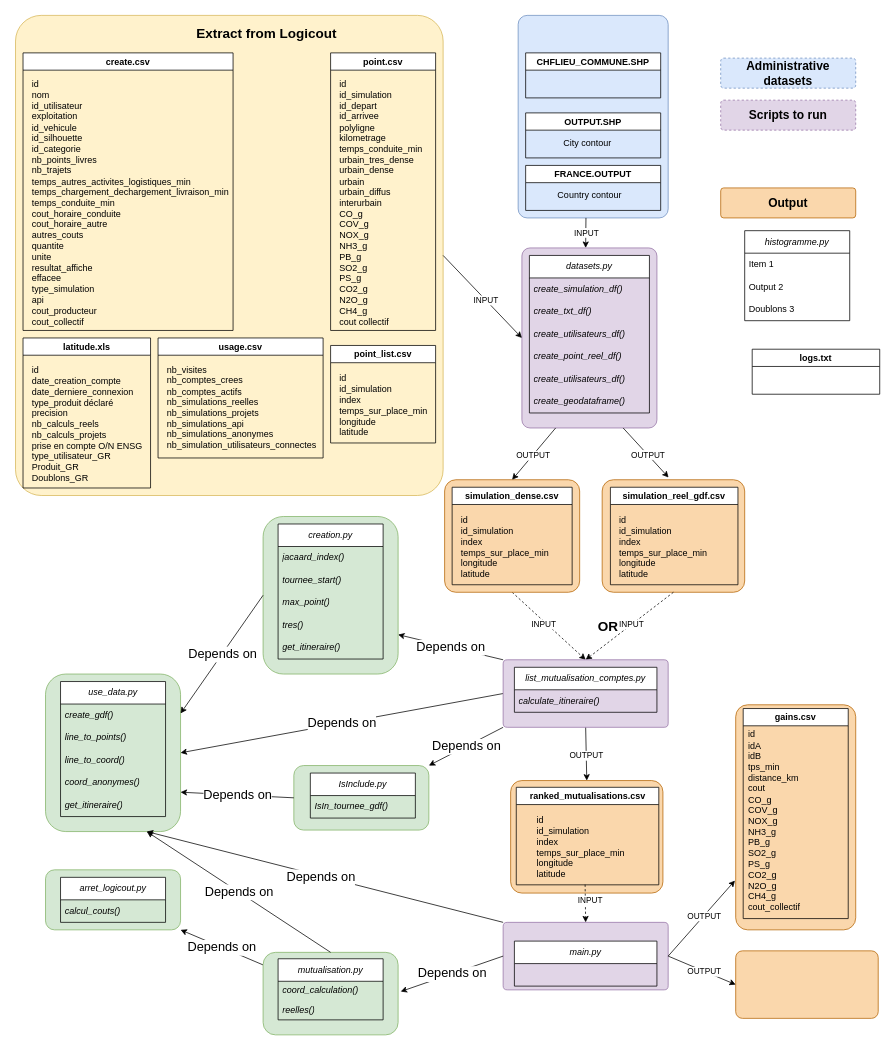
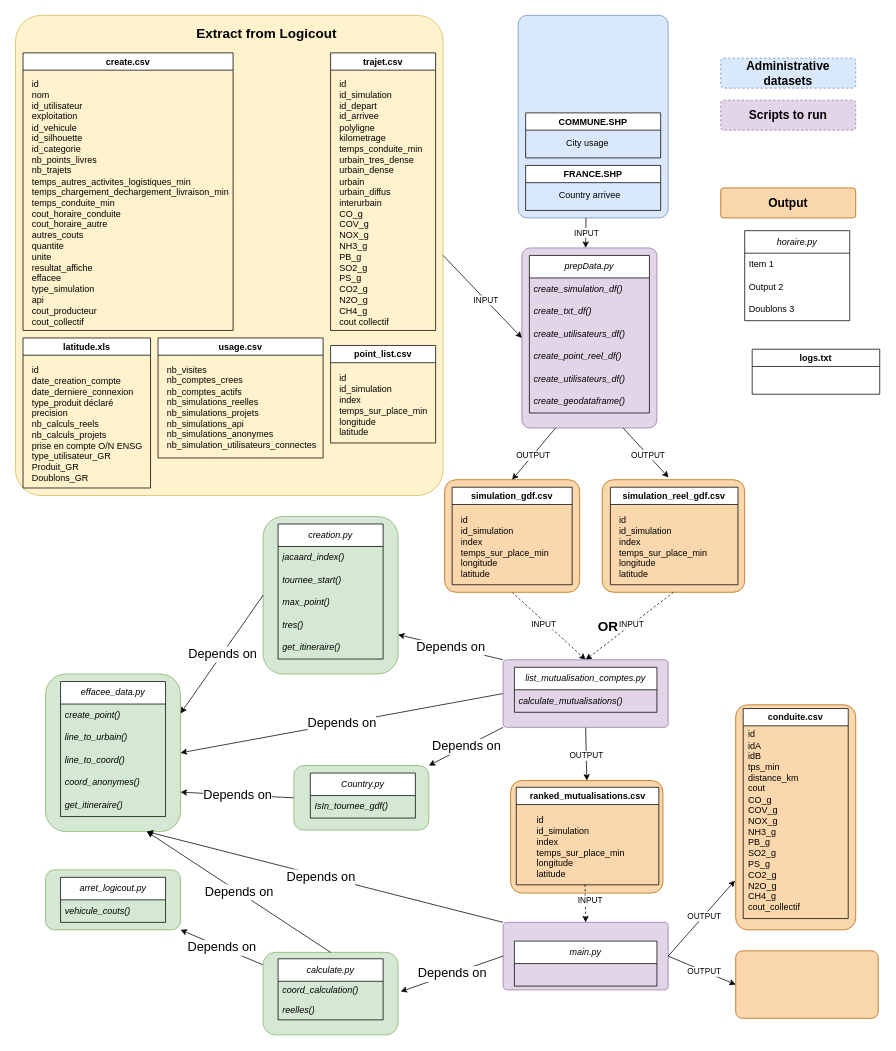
(383, 62) -> (383, 62)
(593, 75) -> none
(593, 122) -> (593, 122)
(587, 143) -> (587, 143)
(593, 174) -> (593, 174)
(590, 195) -> (590, 195)
(797, 242) -> (797, 242)
(589, 267) -> (589, 267)
(512, 496) -> (512, 496)
(113, 693) -> (113, 693)
(568, 701) -> (578, 701)
(95, 715) -> (99, 715)
(795, 717) -> (795, 717)
(102, 738) -> (102, 738)
(363, 784) -> (363, 784)
(98, 911) -> (103, 911)
(330, 970) -> (330, 970)
